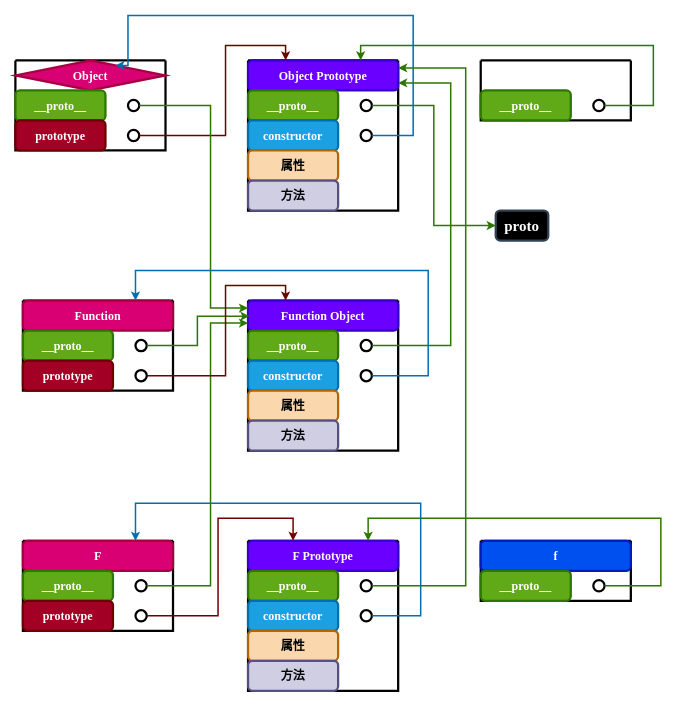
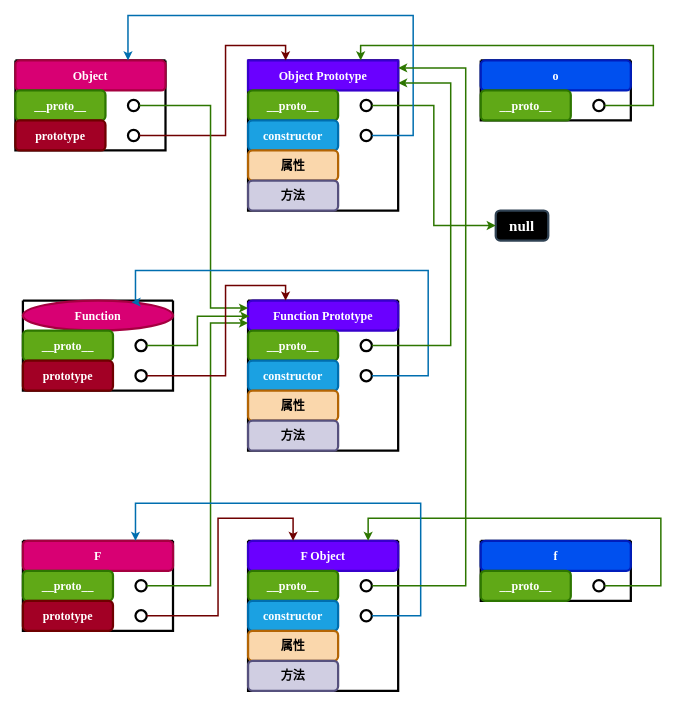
(90, 75) -> (90, 75)
(323, 75) -> (323, 75)
none -> (555, 75)
(522, 225) -> (522, 225)
(98, 315) -> (98, 315)
(323, 315) -> (323, 315)
(323, 555) -> (323, 555)
